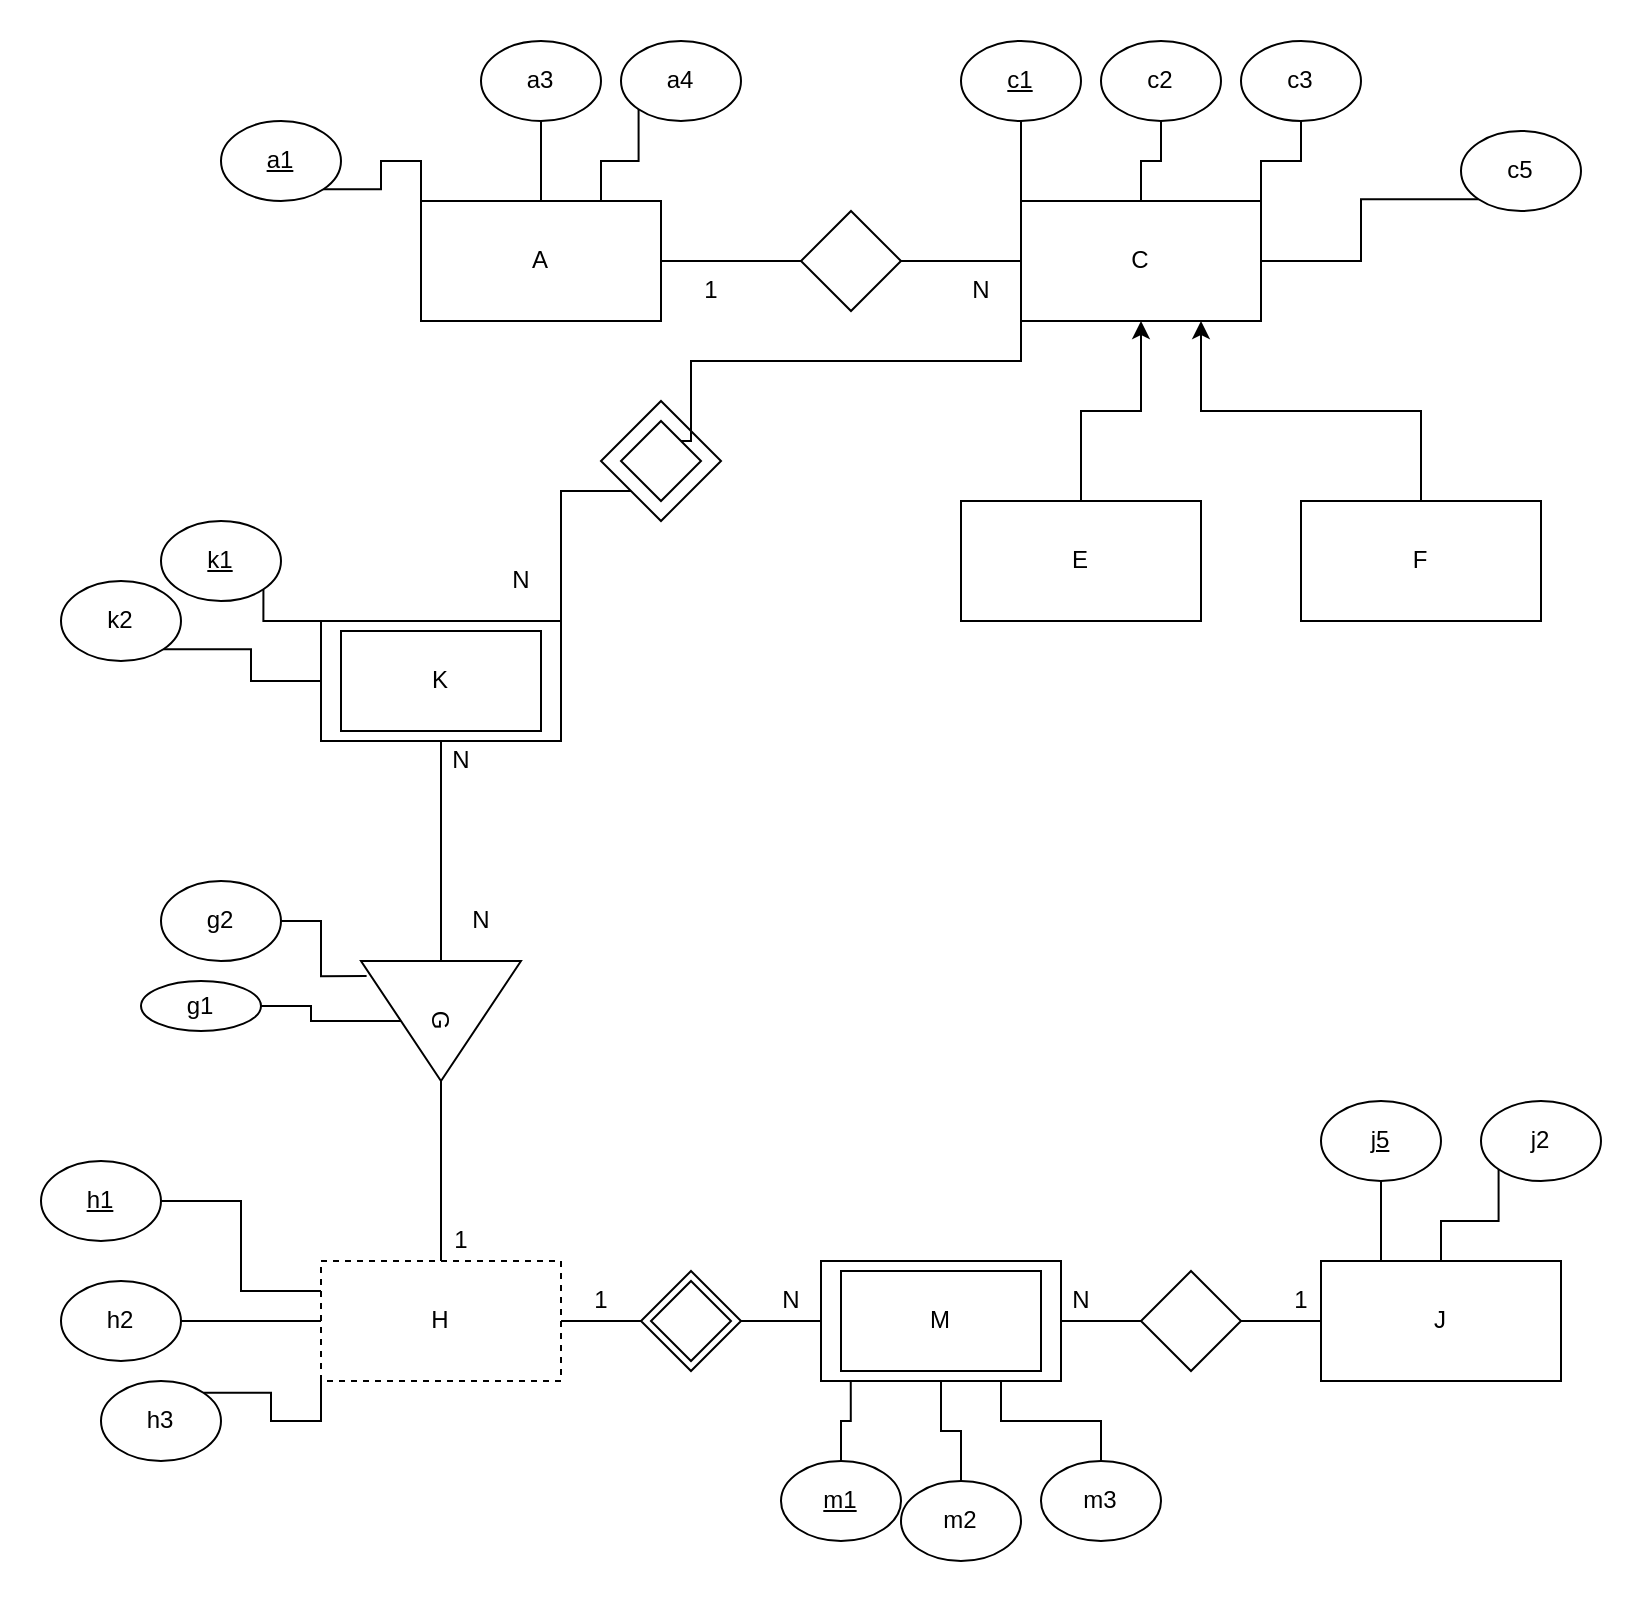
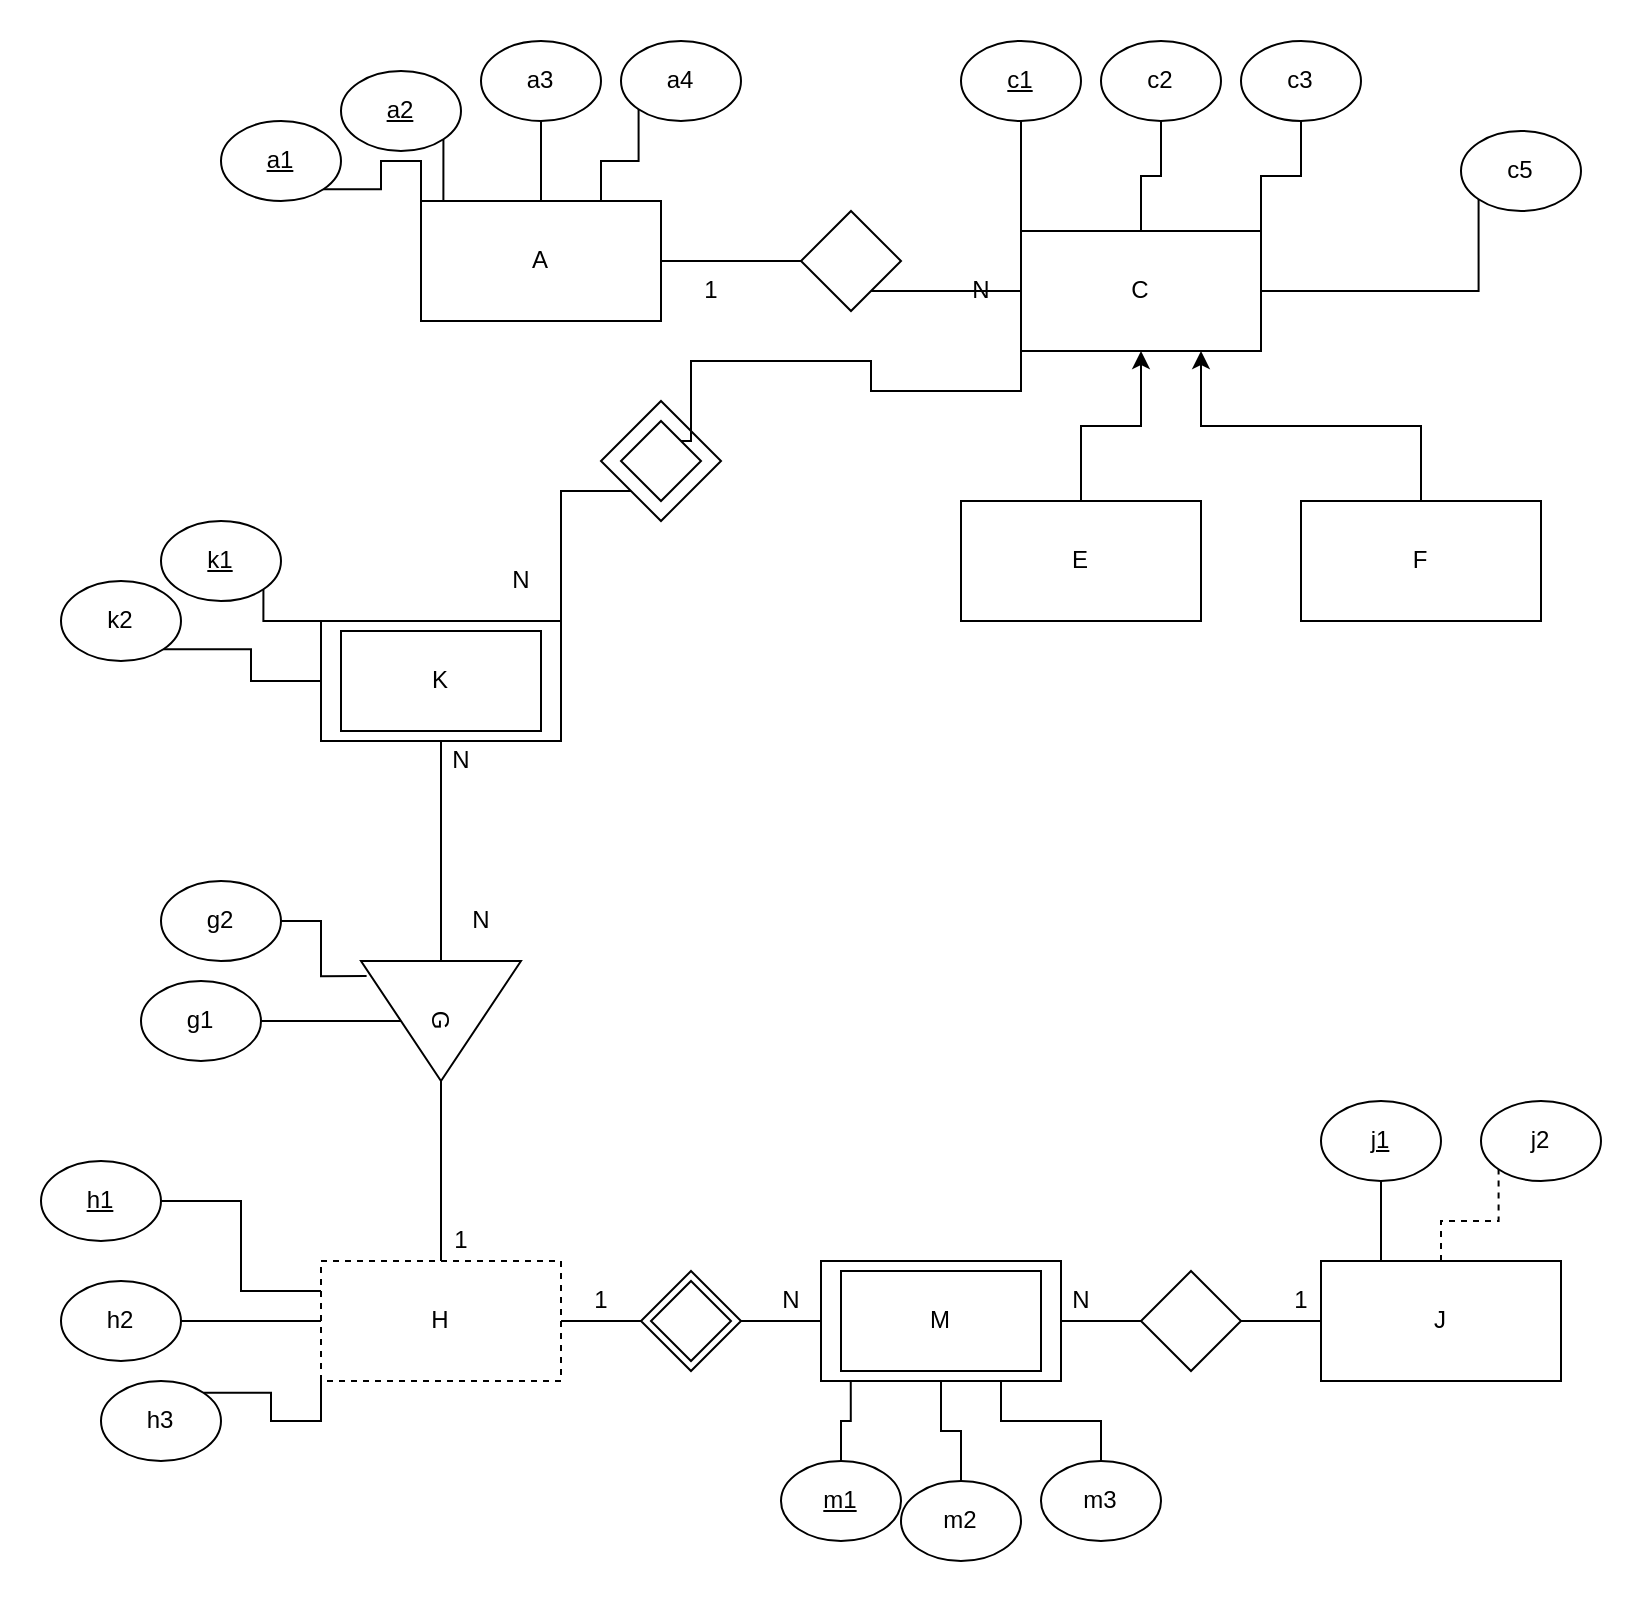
none -> (401, 111)
none -> (443, 172)
(1141, 261) -> (1141, 291)
(201, 1006) -> (201, 1021)
(1381, 1141) -> (1381, 1141)
(1474, 1221) -> (1474, 1221)
